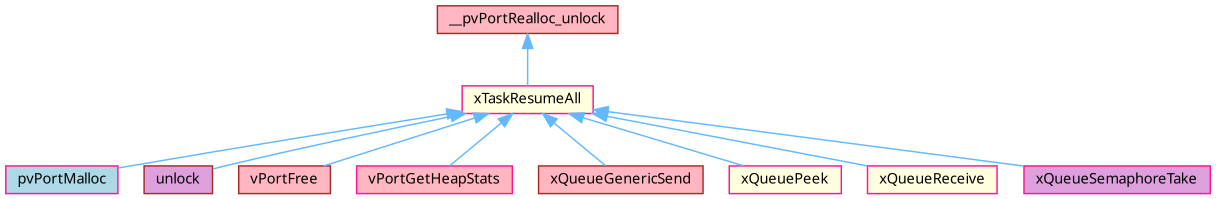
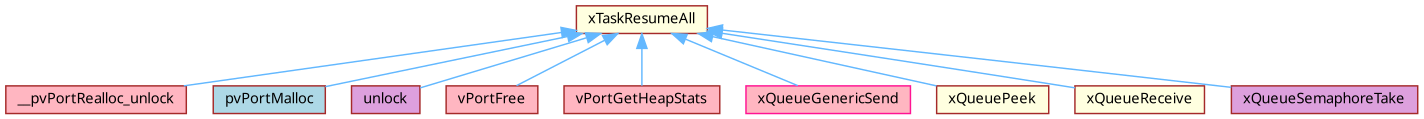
(528, 67) -> (372, 59)
(528, 100) -> (642, 20)
(62, 180) -> (269, 100)
(434, 180) -> (642, 100)
(621, 180) -> (828, 100)
(785, 180) -> (993, 100)
(932, 180) -> (1140, 100)
(1117, 180) -> (1325, 100)
